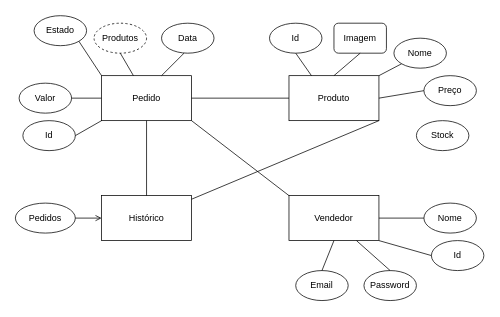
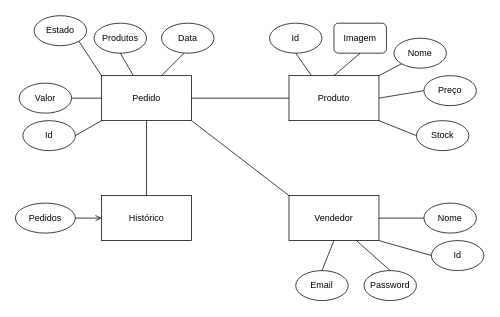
(120, 38) -> (120, 38)
(286, 159) -> (398, 128)
